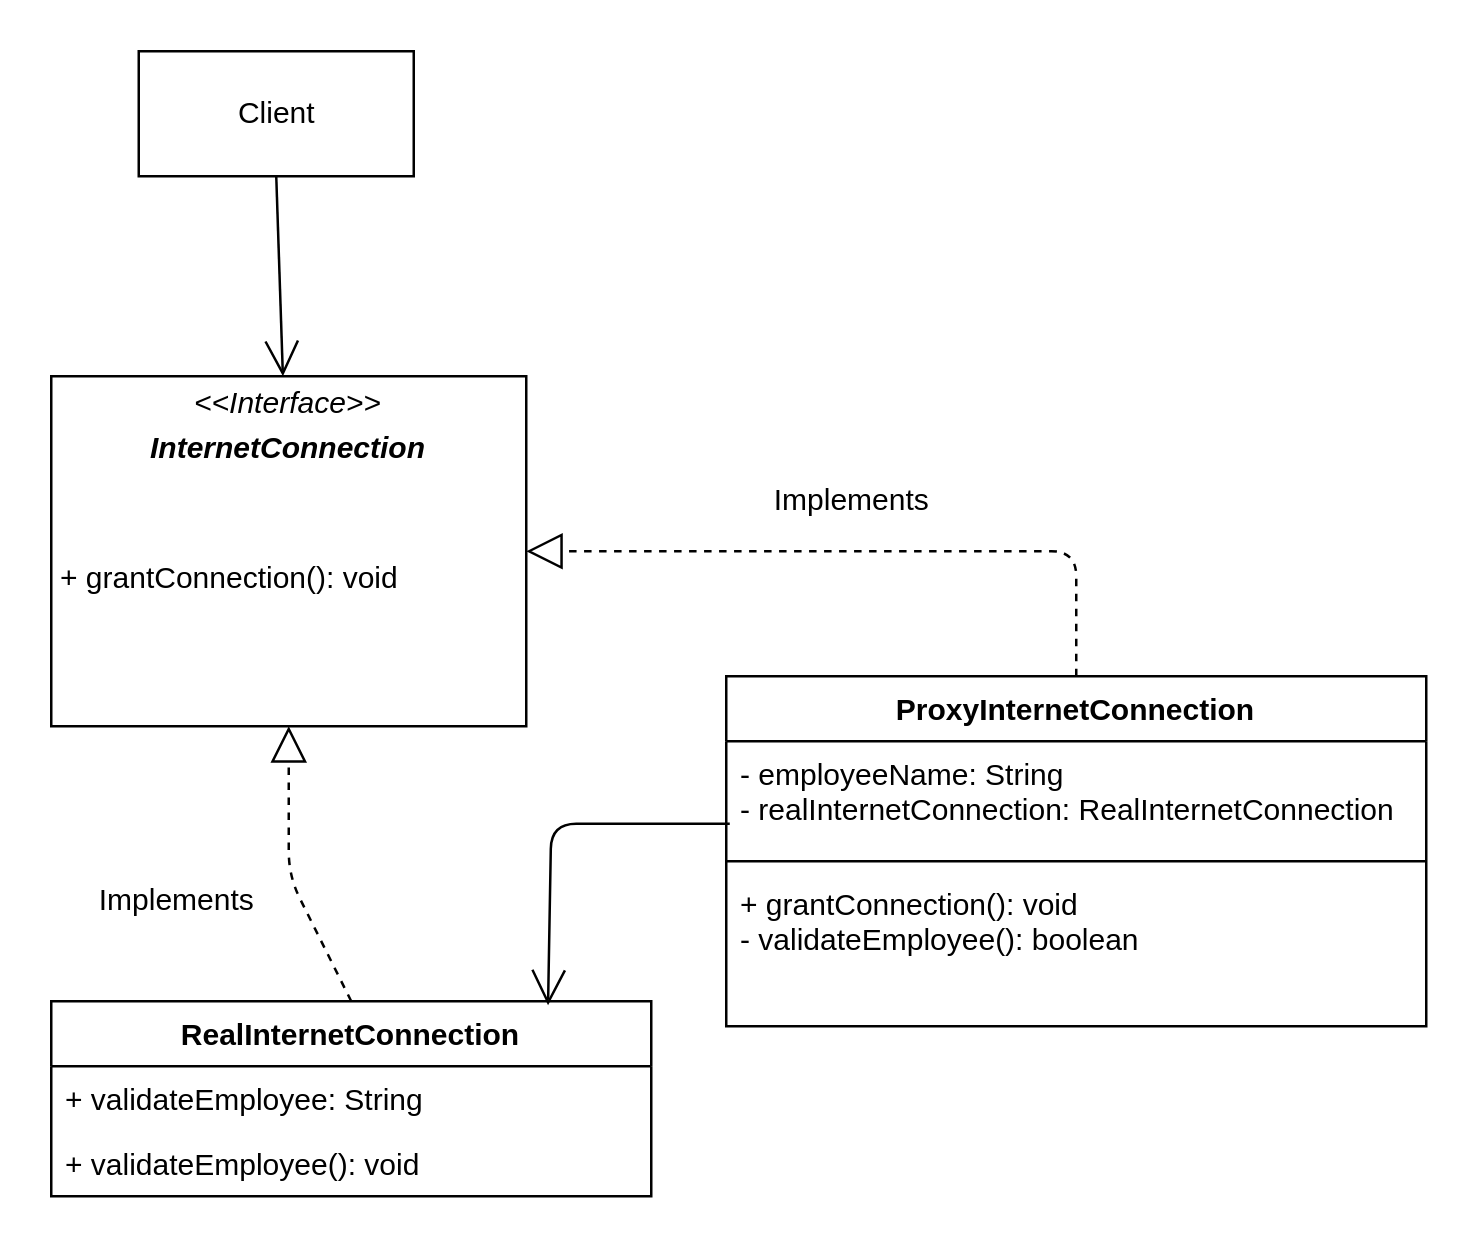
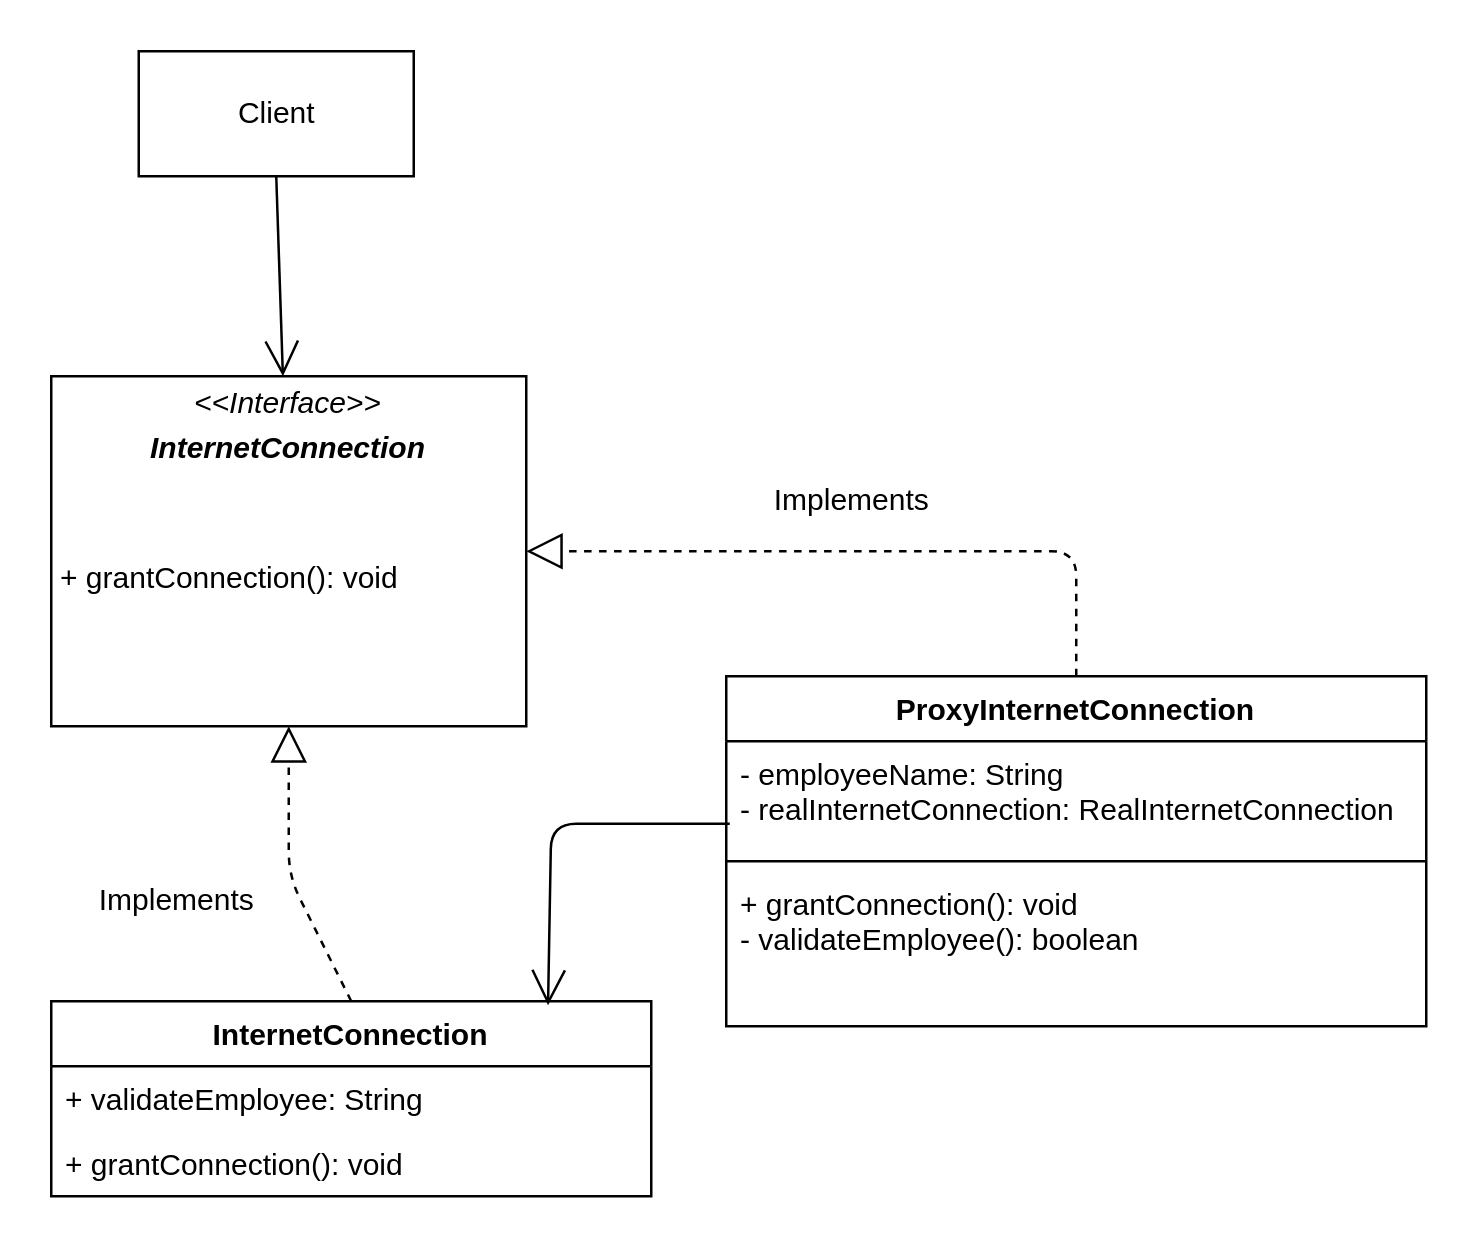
(350, 1035) -> (350, 1035)
(256, 1165) -> (256, 1165)
